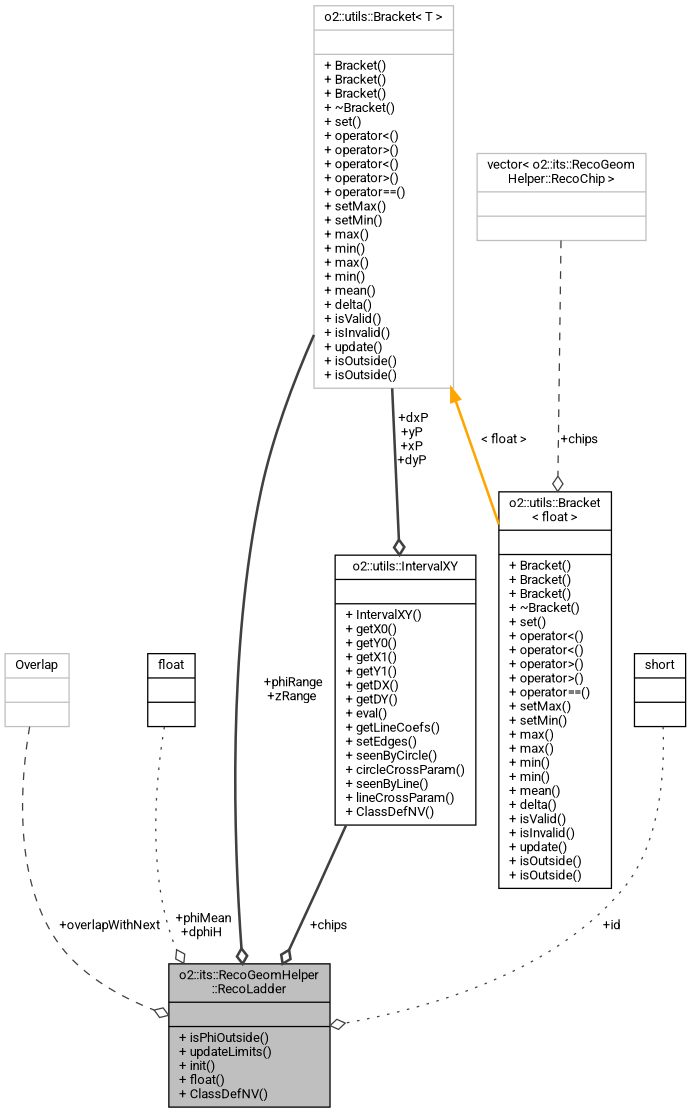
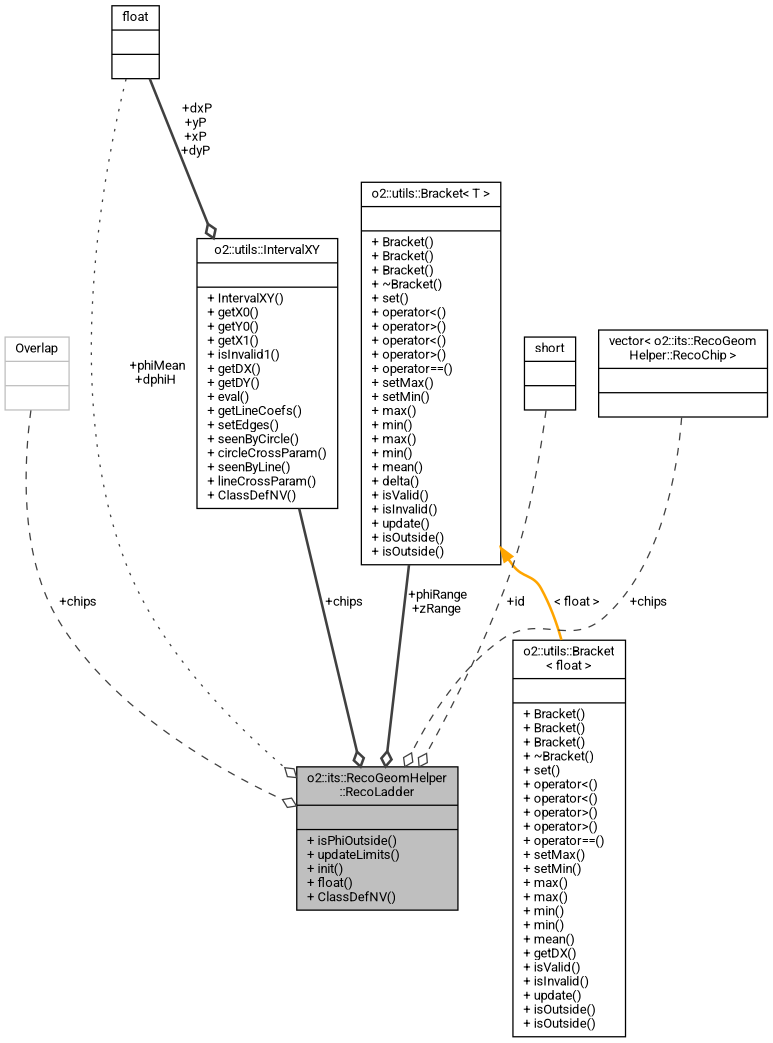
(384, 197) -> (431, 374)
(562, 197) -> (683, 374)
(559, 358) -> (589, 626)
(396, 464) -> (179, 151)
(372, 672) -> (244, 355)
(533, 805) -> (551, 954)
(109, 926) -> (77, 602)
(570, 937) -> (505, 588)
